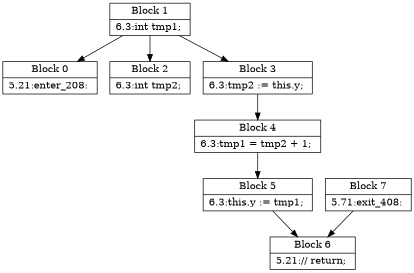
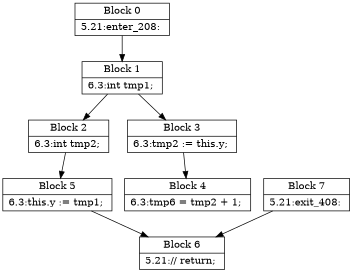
(103, 47) -> (122, 45)
(258, 144) -> (188, 202)
(258, 162) -> (64, 162)
(368, 202) -> (307, 202)
